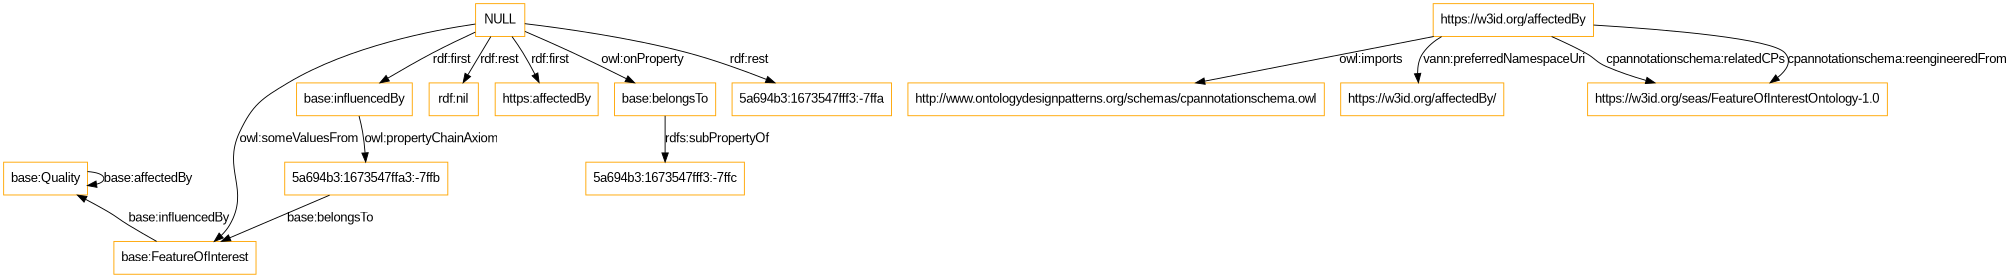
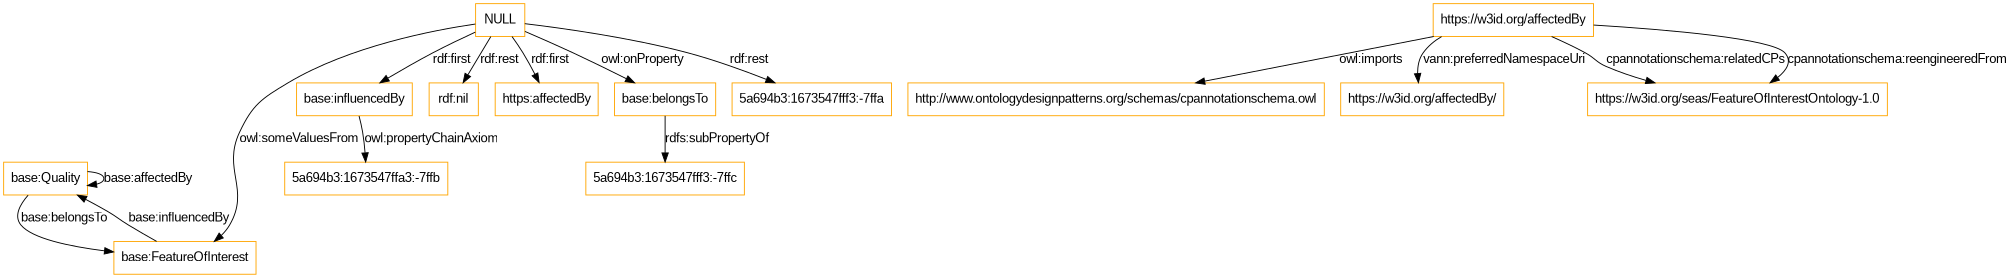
(280, 216) -> (45, 239)
